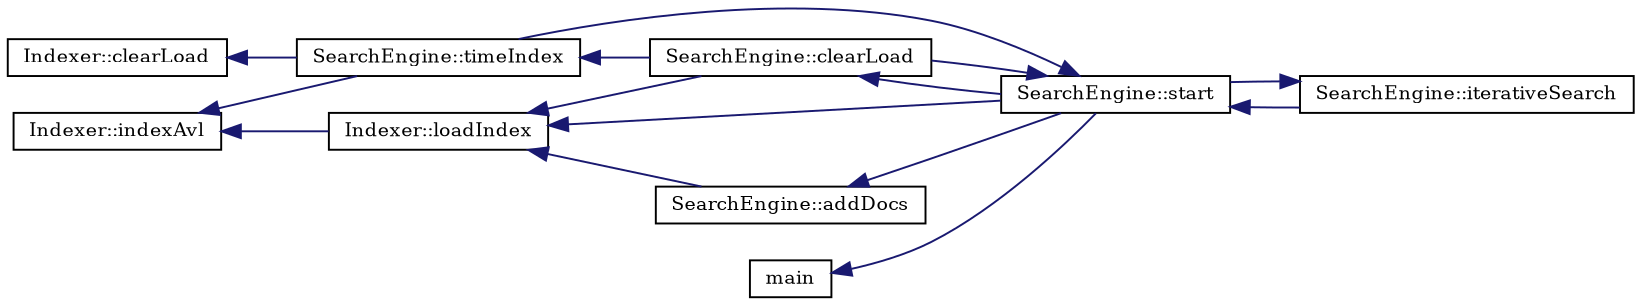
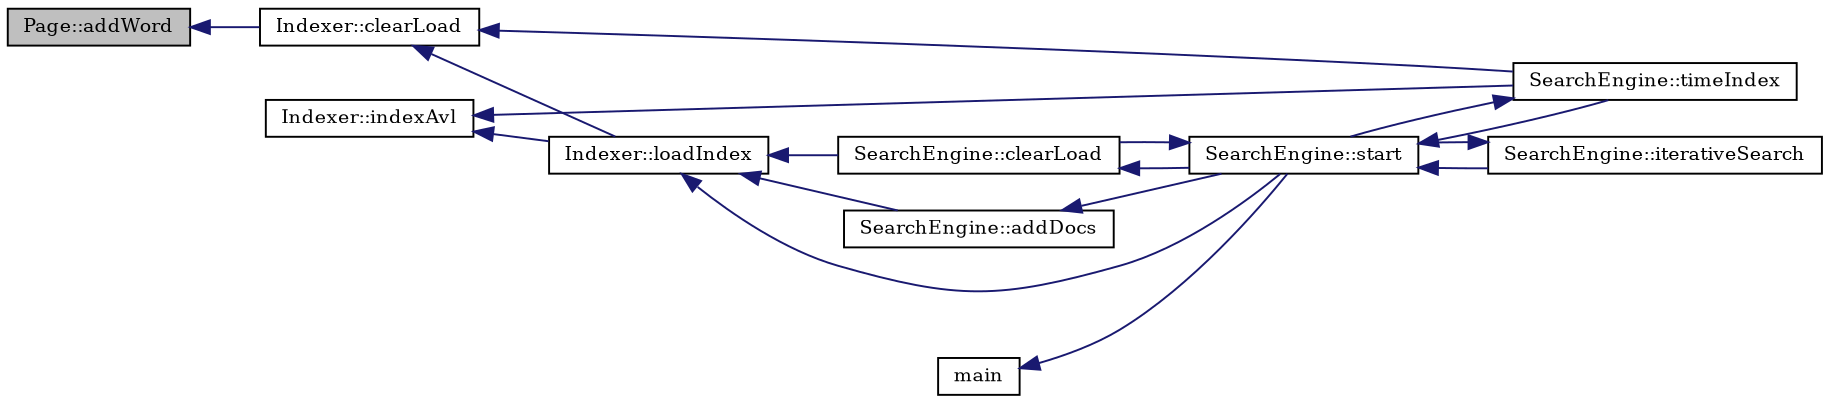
none -> (99, 27)
(625, 58) -> (1422, 118)
none -> (523, 95)
